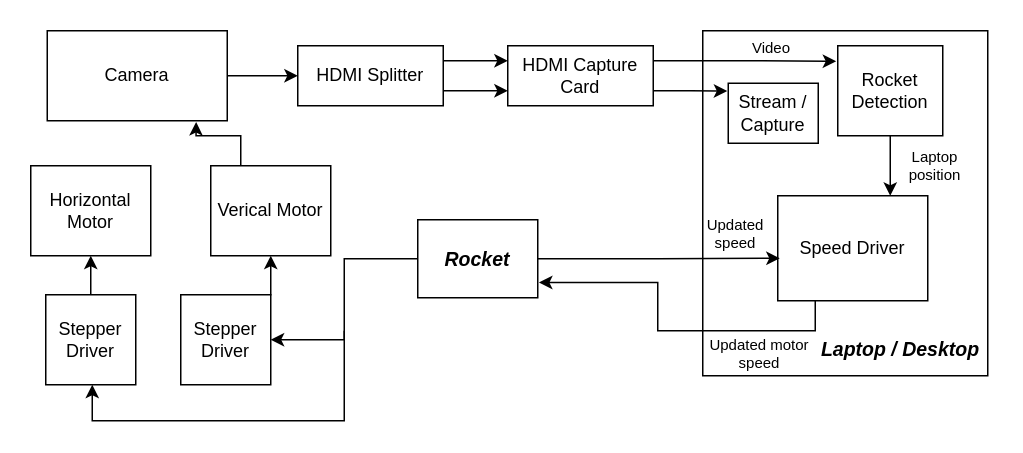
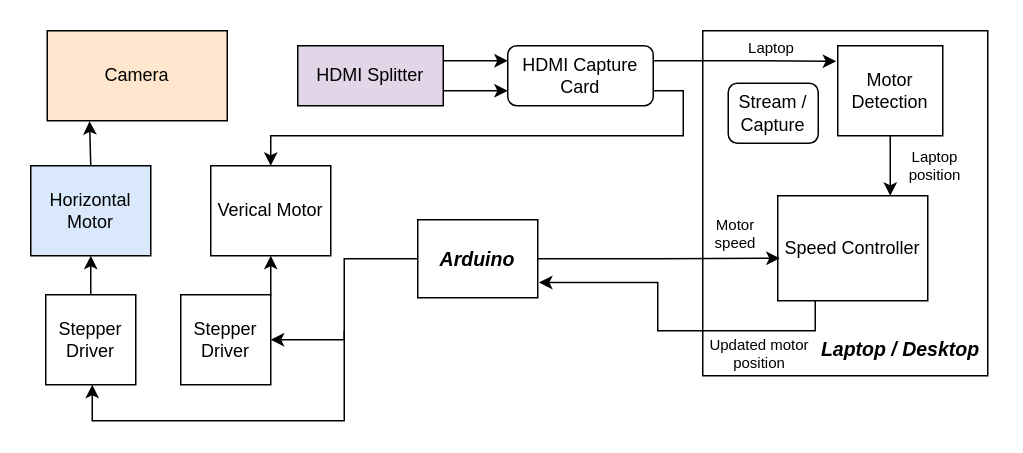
(772, 47) -> (772, 47)
(137, 76) -> (137, 76)
(258, 76) -> none
(371, 76) -> (371, 76)
(581, 76) -> (581, 76)
(698, 91) -> (491, 136)
(890, 91) -> (890, 91)
(773, 113) -> (773, 113)
(232, 136) -> none
none -> (90, 149)
(91, 211) -> (91, 211)
(736, 233) -> (736, 233)
(853, 248) -> (853, 248)
(478, 259) -> (478, 259)
(760, 353) -> (760, 353)
